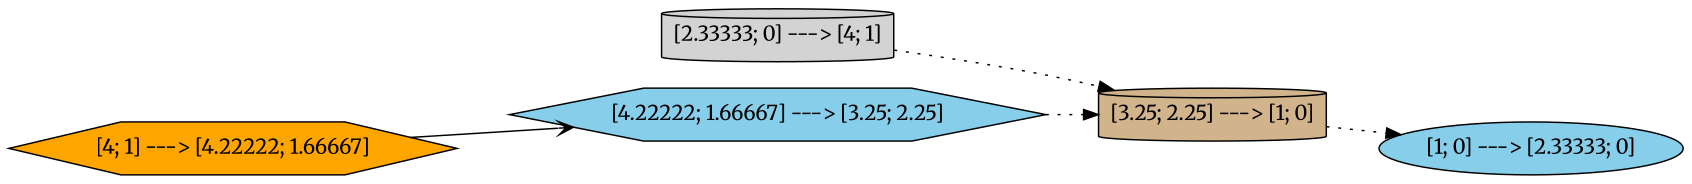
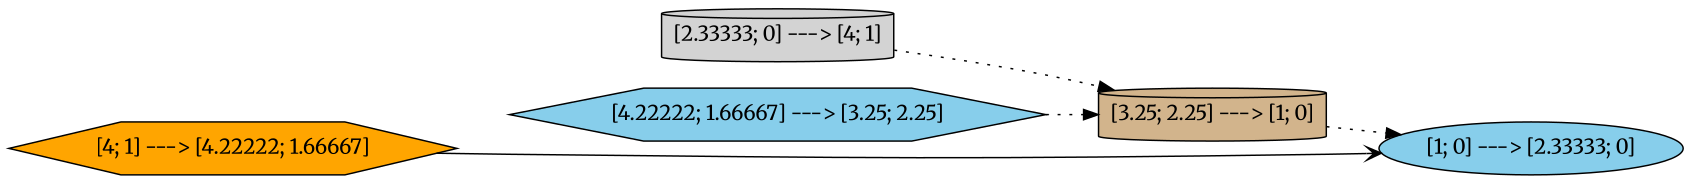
(484, 133) -> (902, 158)
